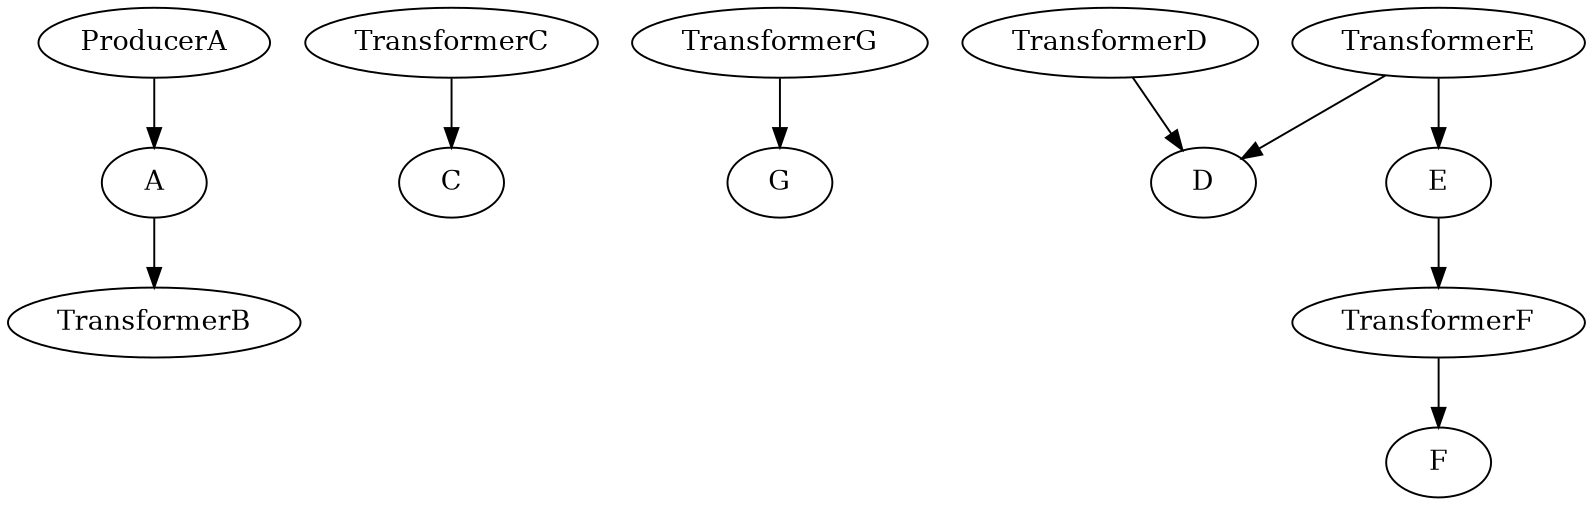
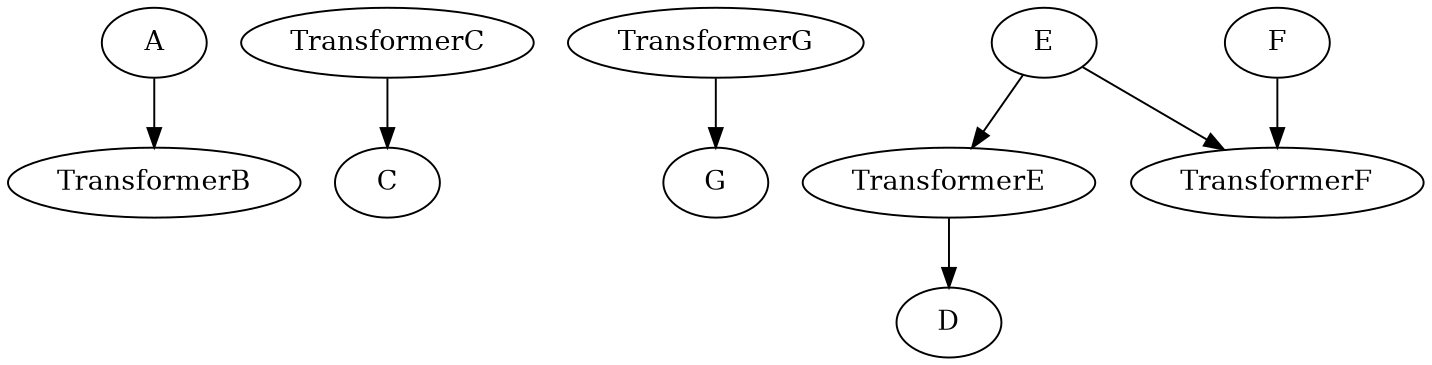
(154, 43) -> none
(1110, 43) -> none
(1439, 103) -> (1003, 103)
(1439, 383) -> (1277, 103)
